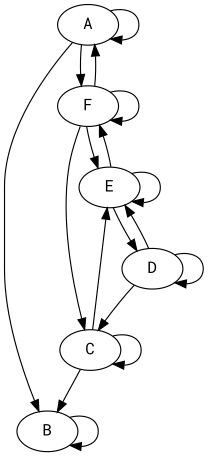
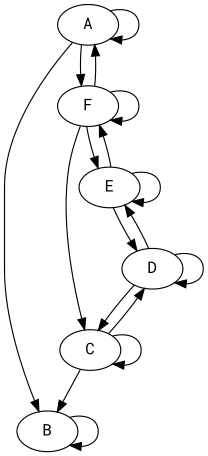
(99, 274) -> (124, 316)
